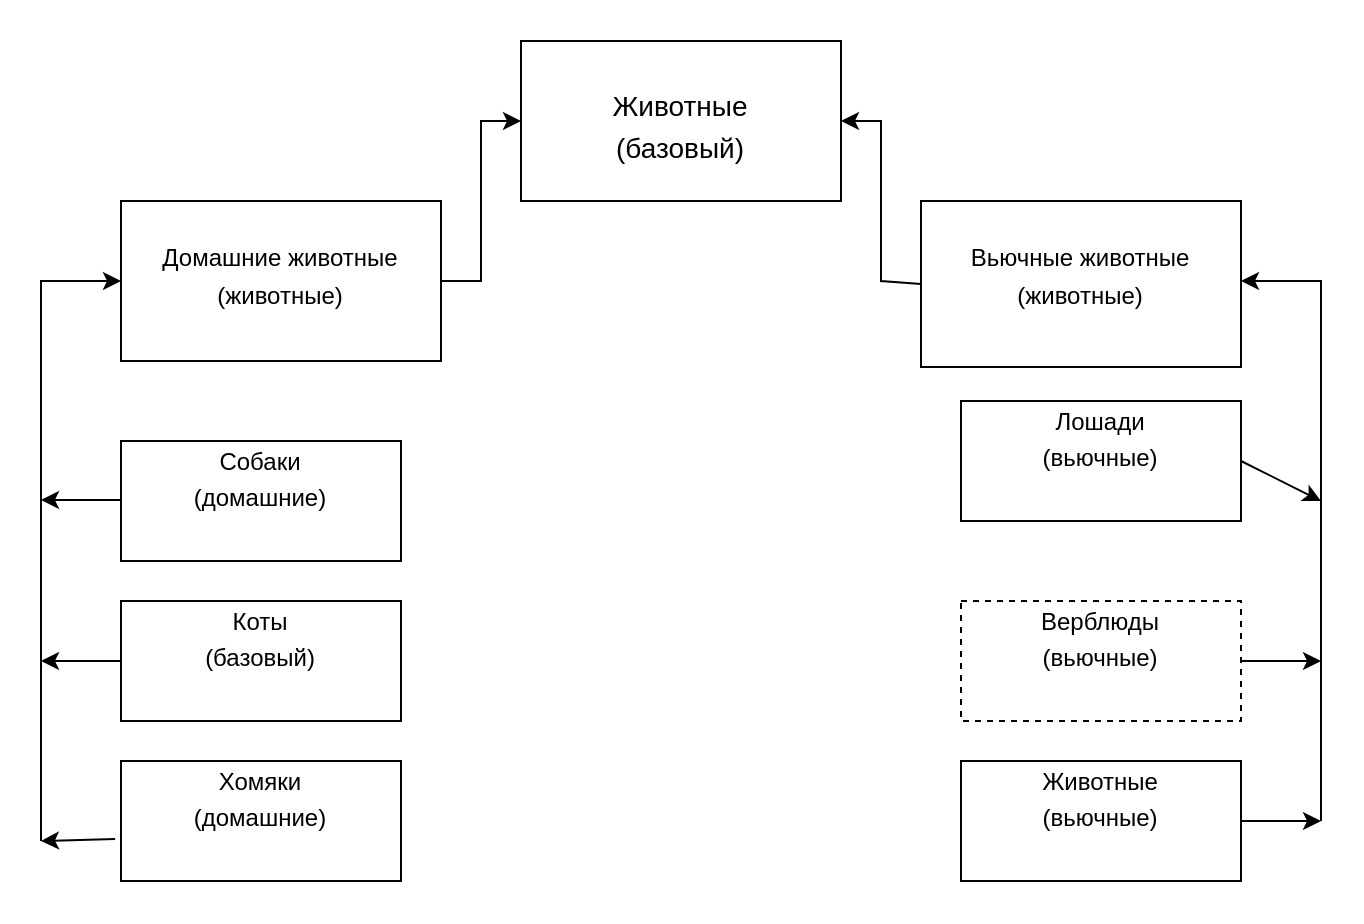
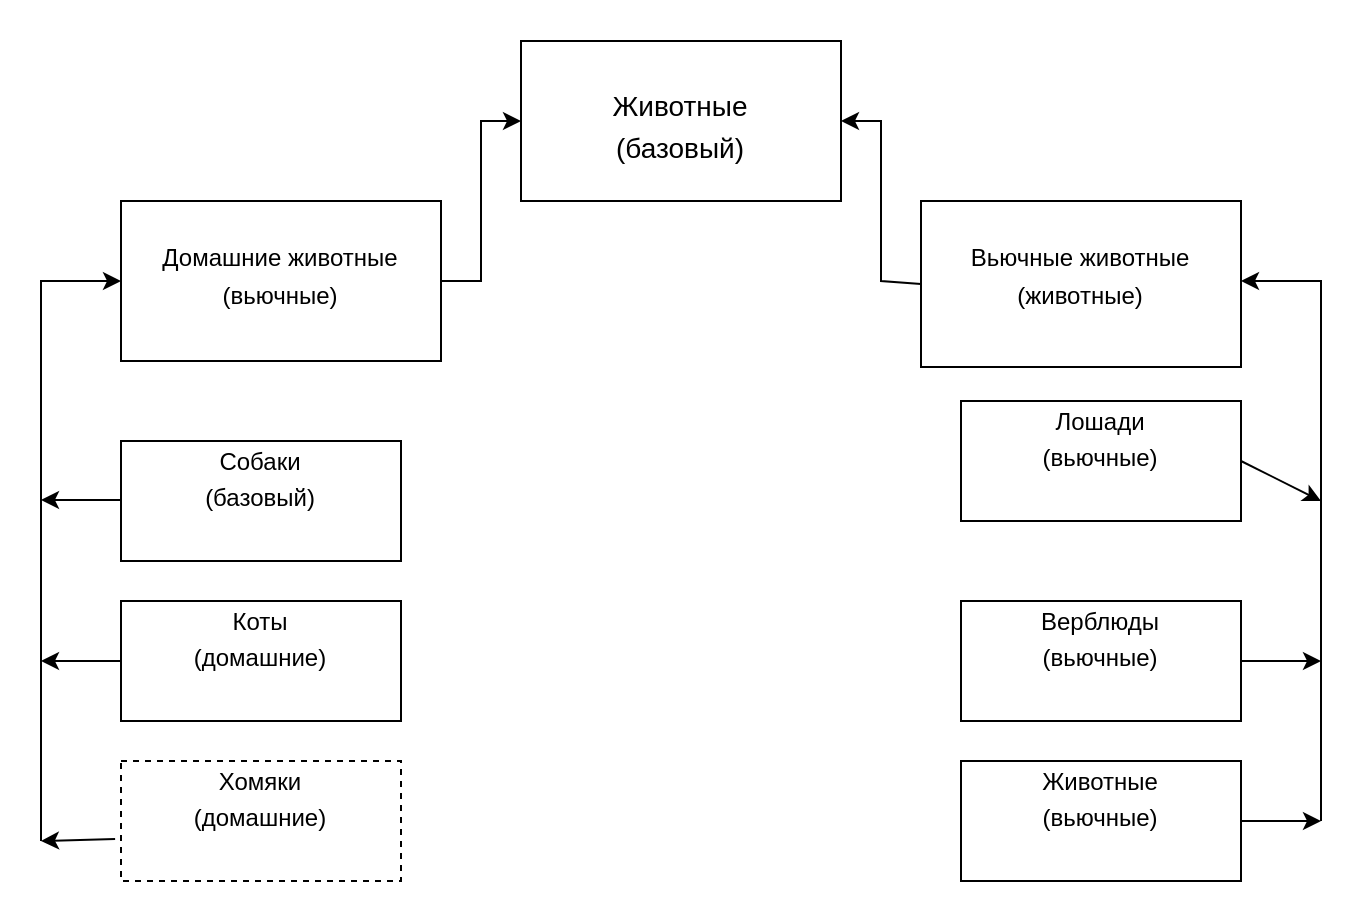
(232, 230) -> (232, 230)
(188, 470) -> (181, 470)
(181, 630) -> (188, 630)
(1101, 661) -> (1101, 661)
(261, 821) -> (261, 821)
